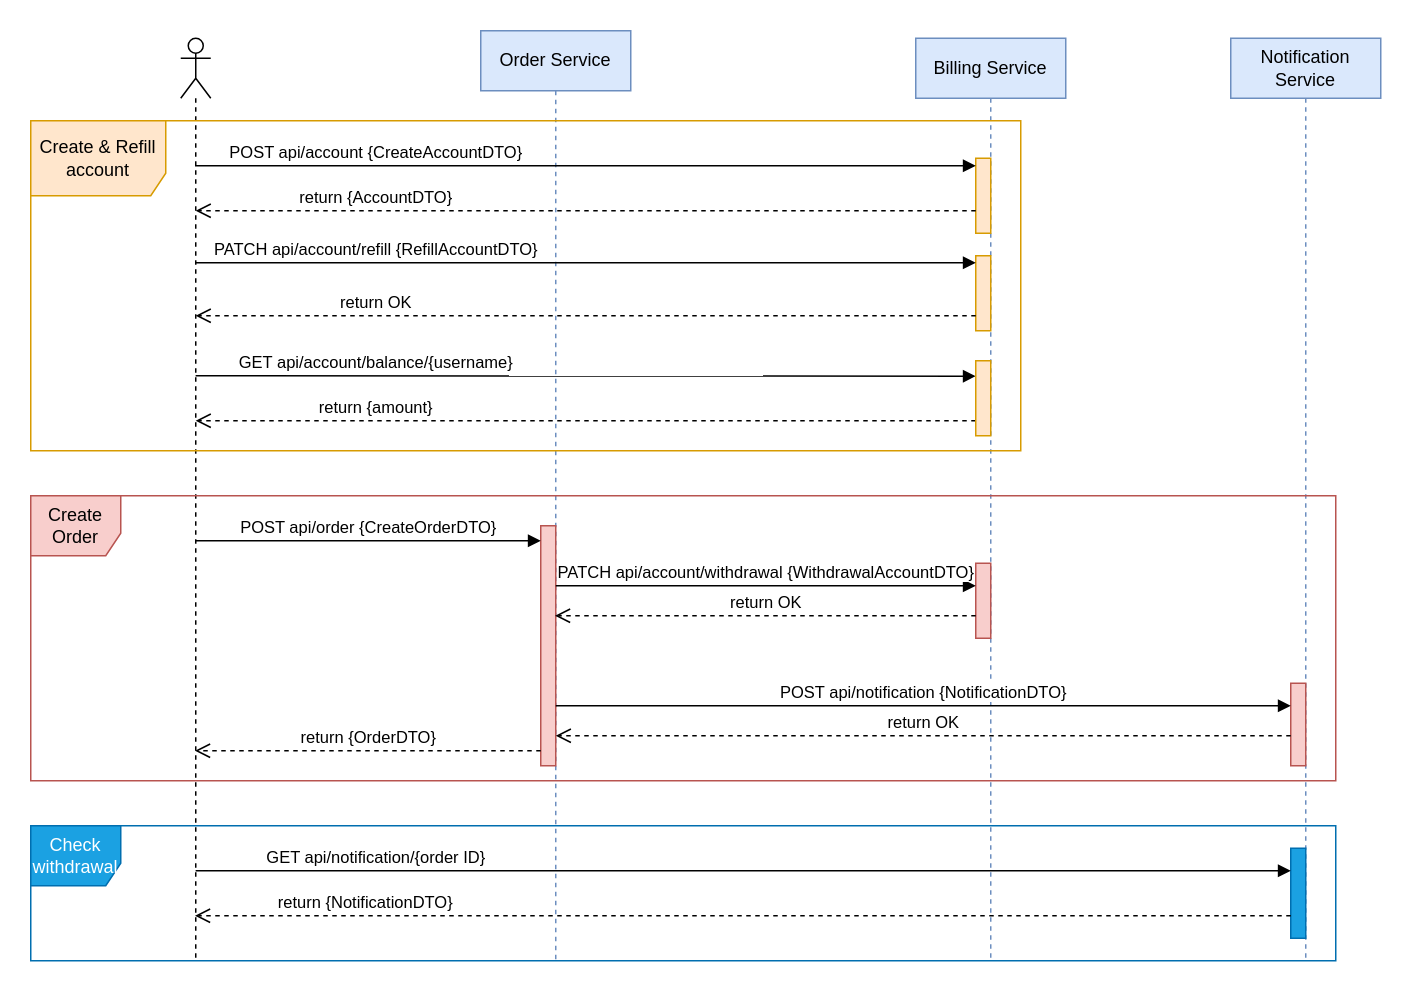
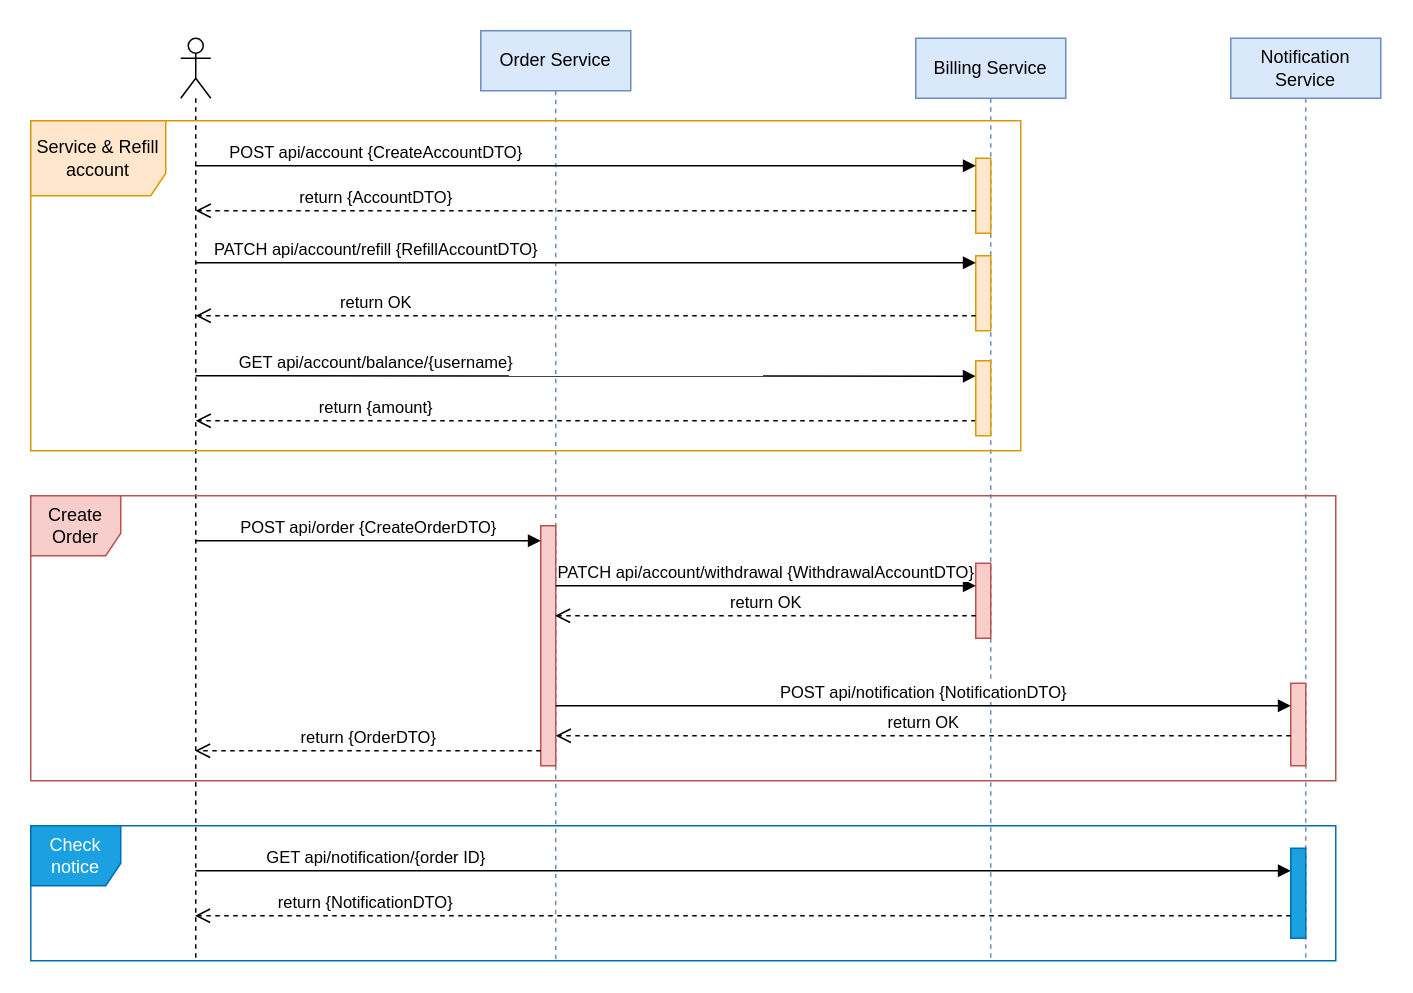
(98, 158) -> (98, 158)
(76, 856) -> (76, 856)
